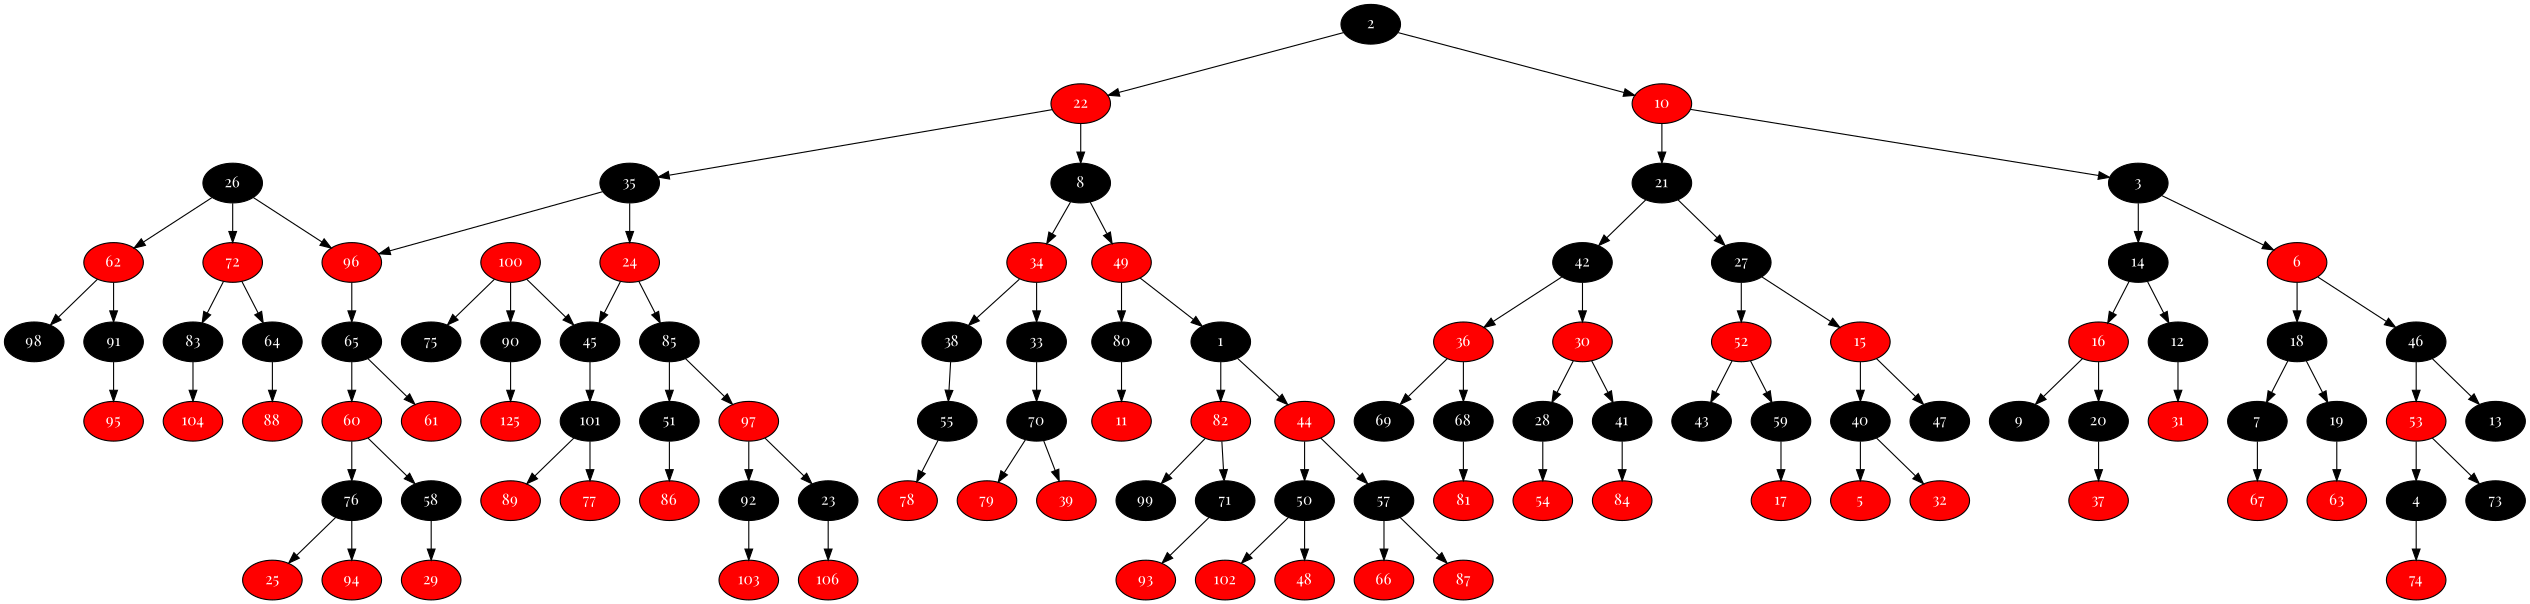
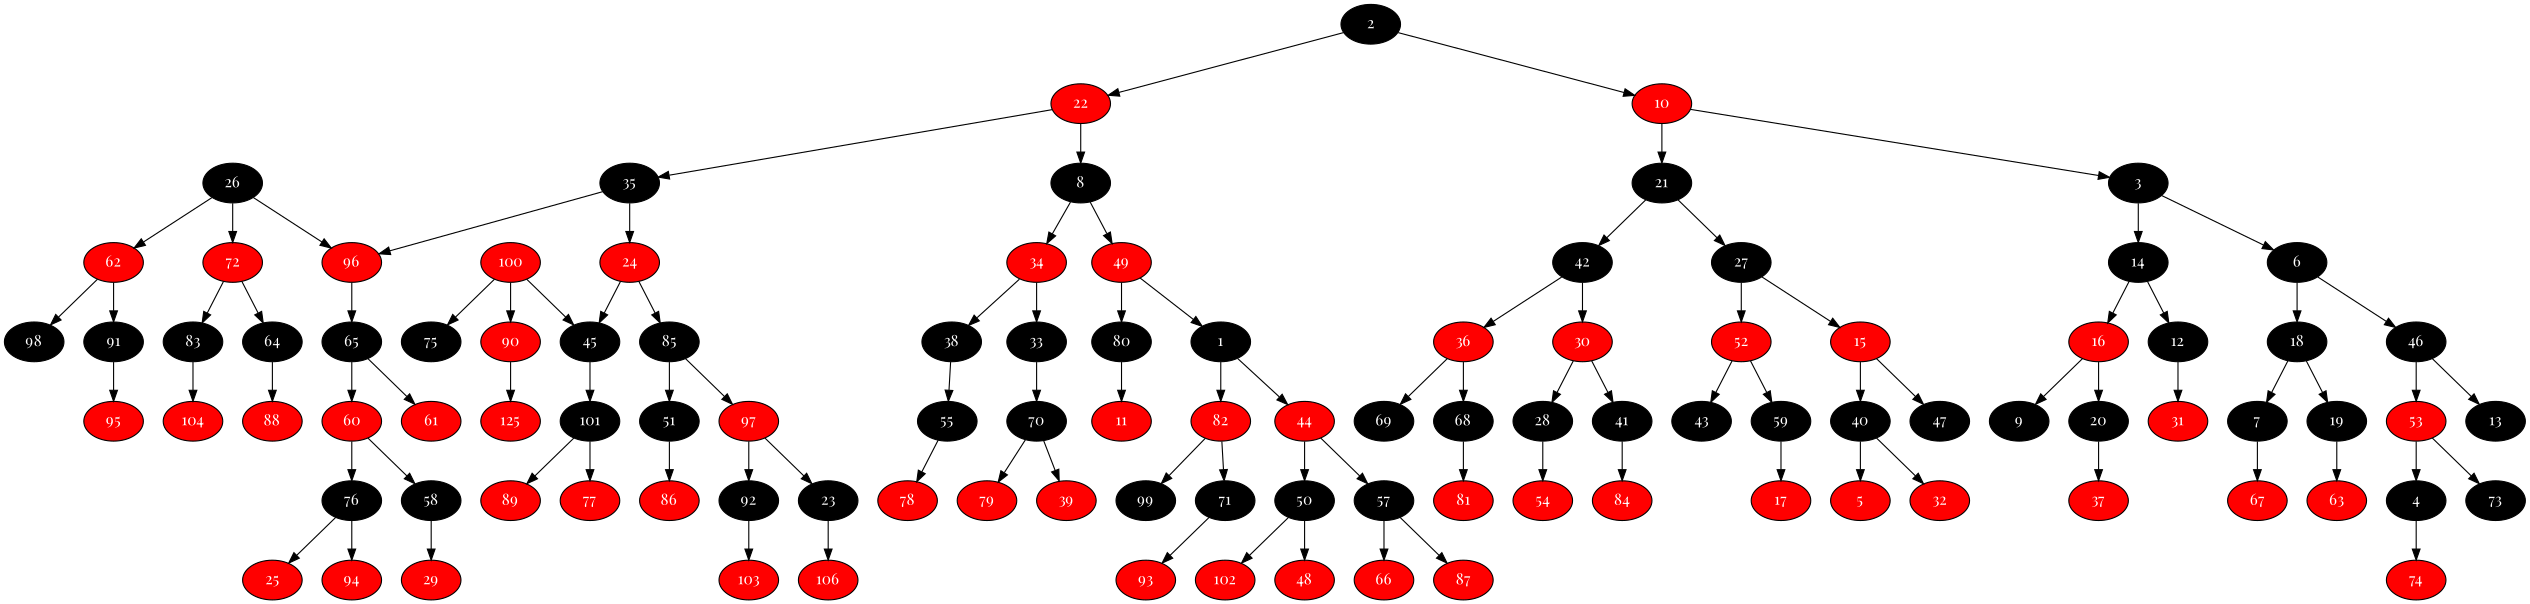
(2297, 262) -> (2297, 262)
(511, 342) -> (511, 342)
